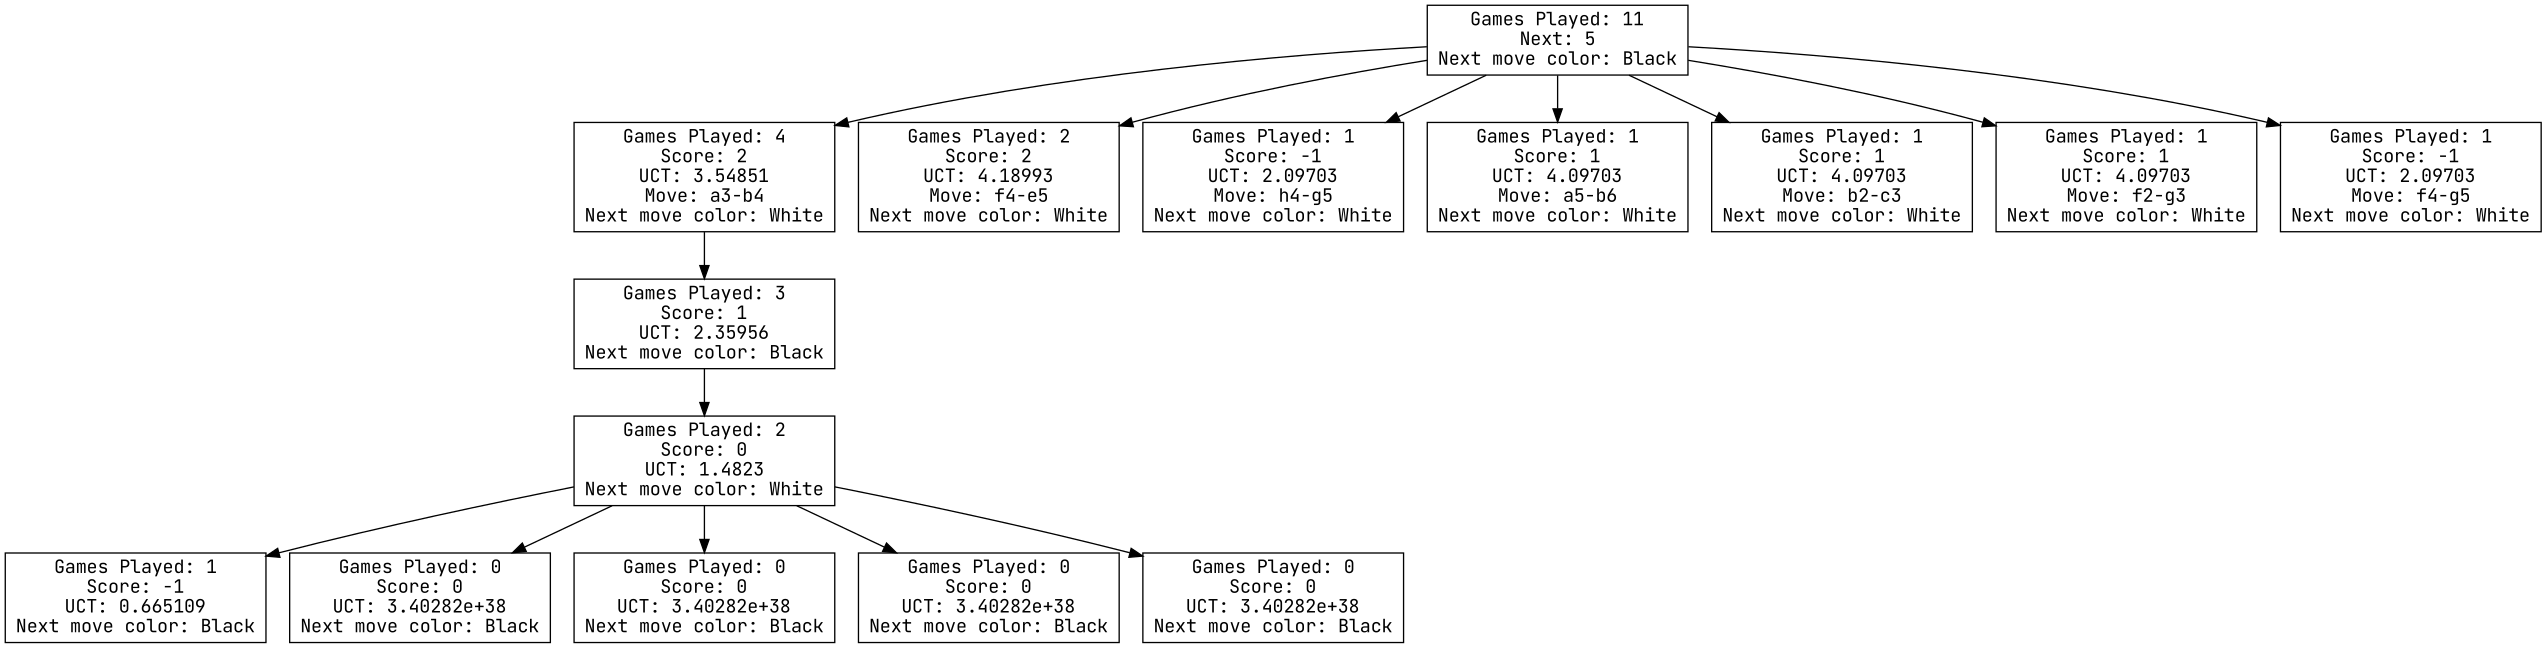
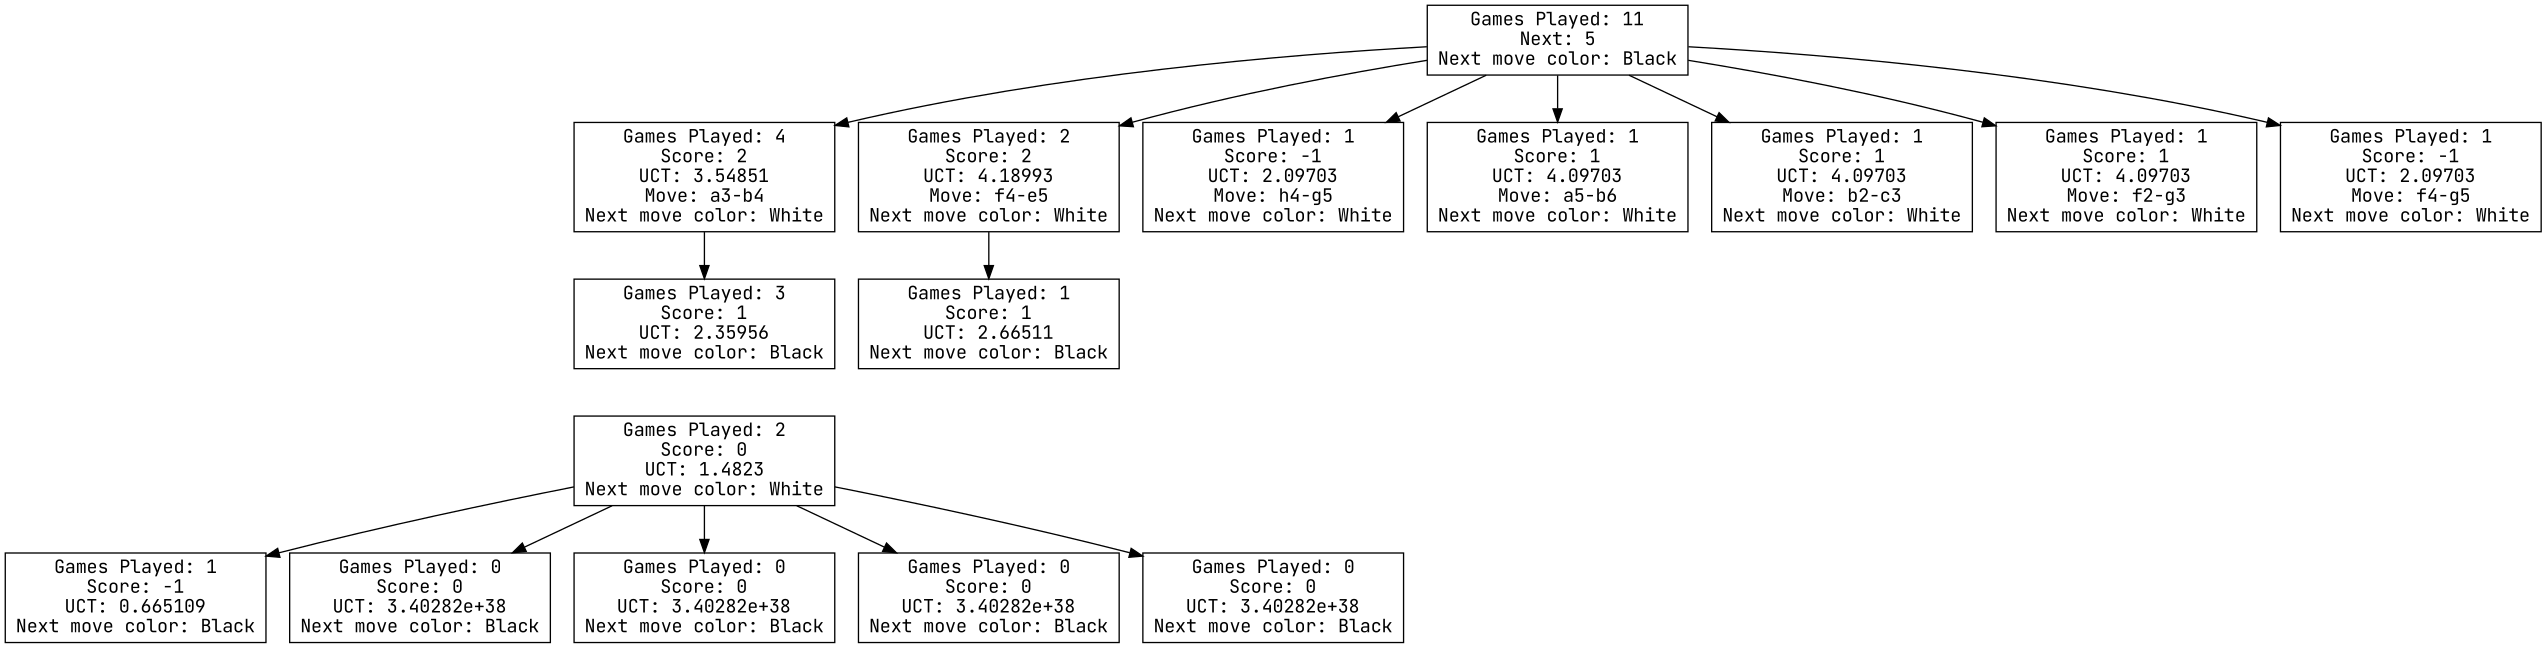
none -> (989, 324)
(704, 386) -> none
